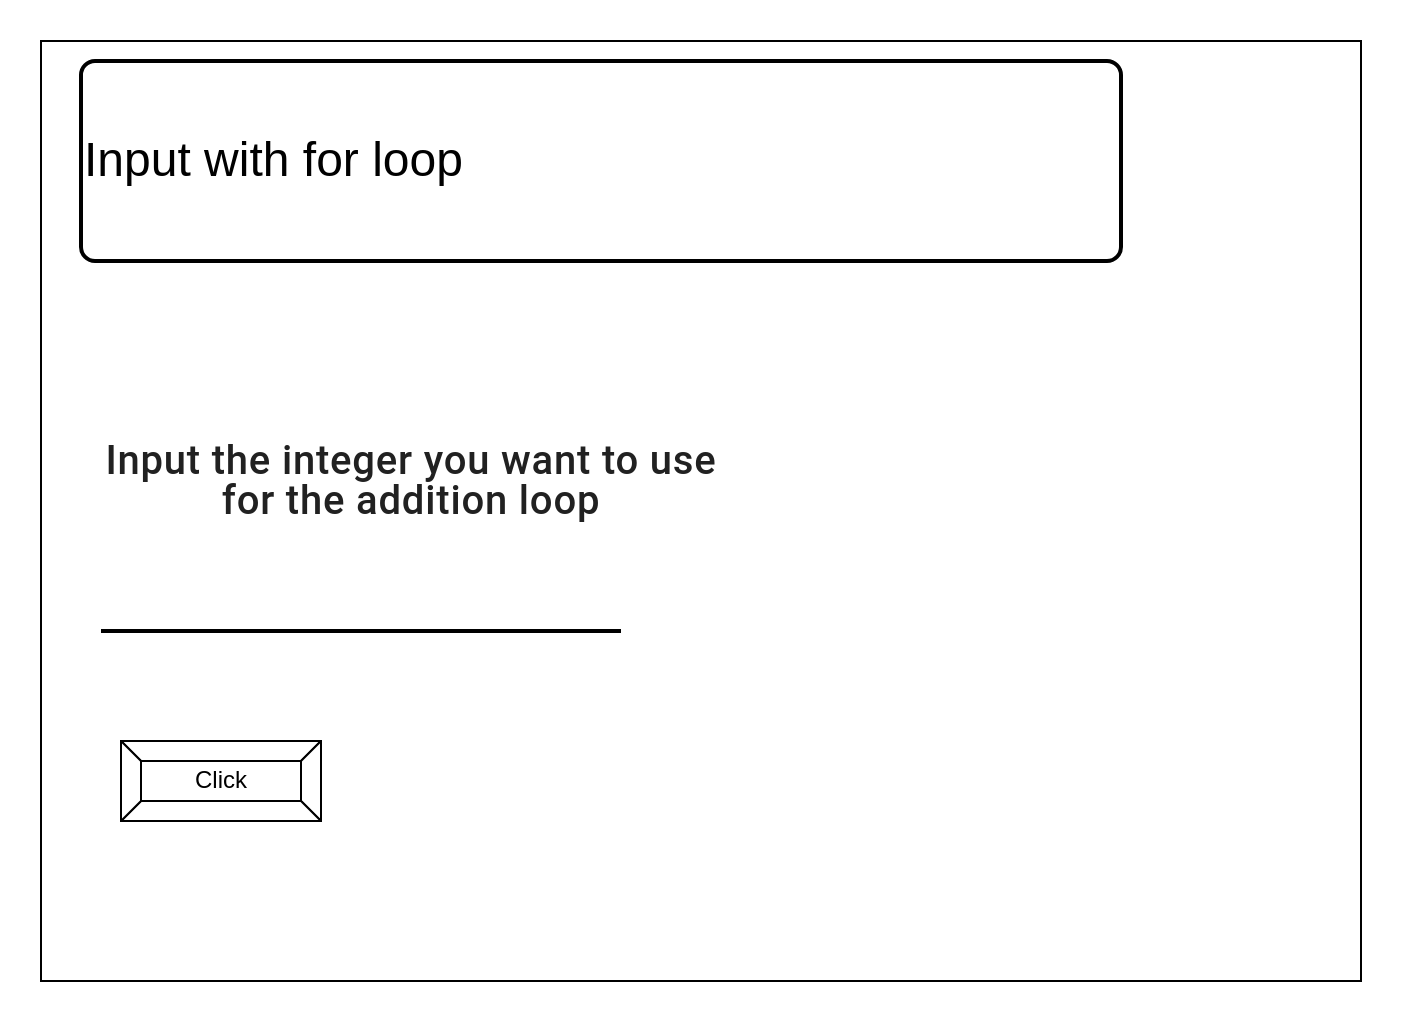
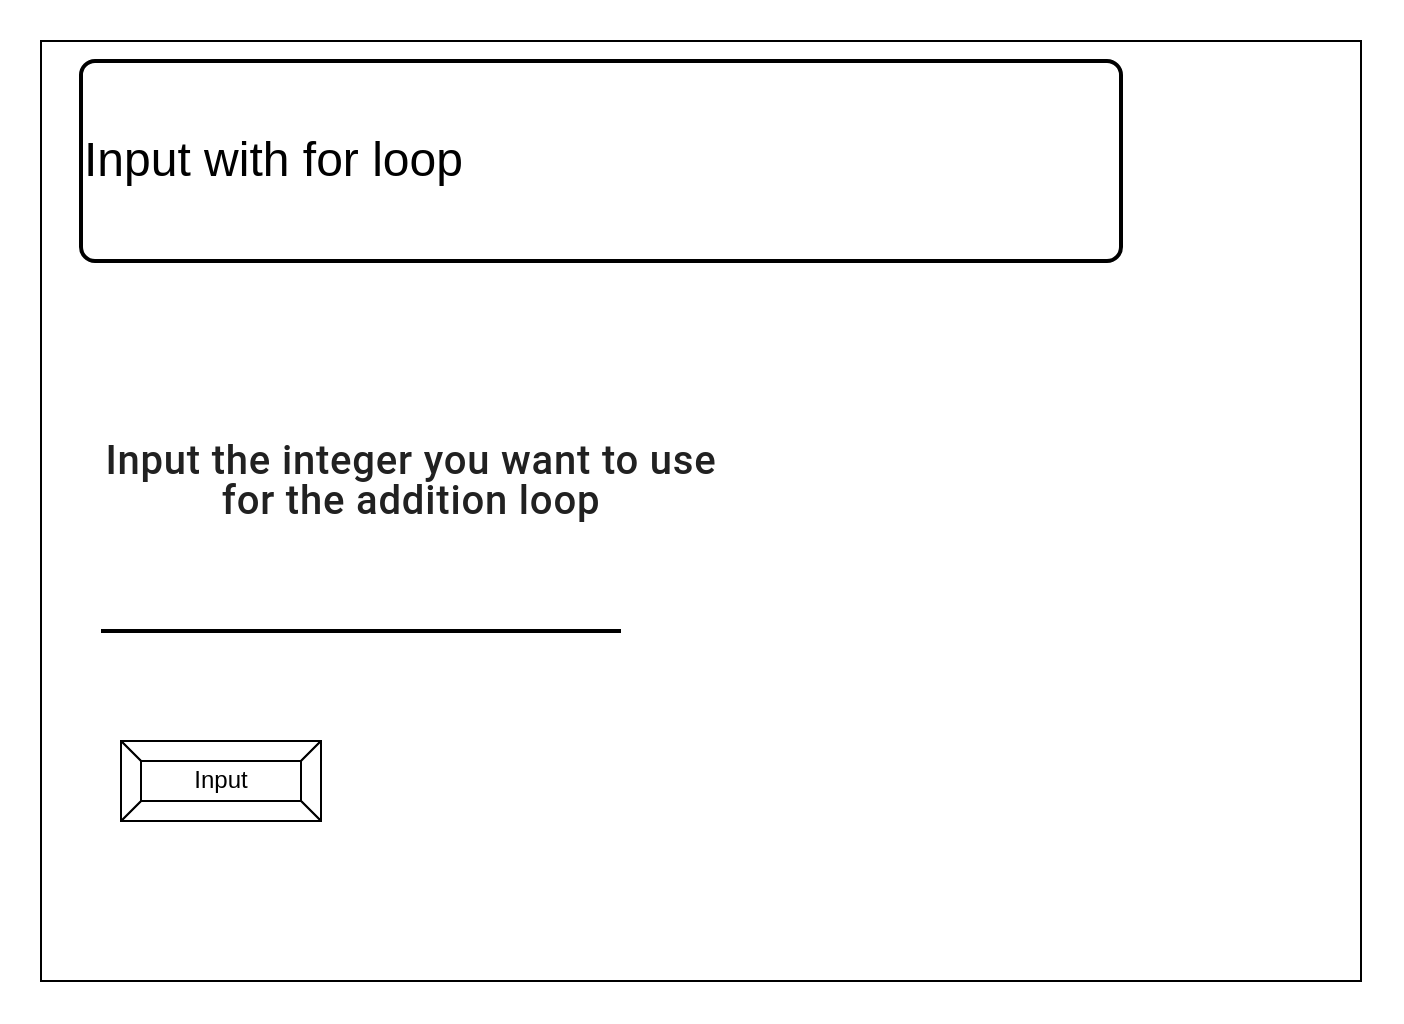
(222, 781) -> (222, 781)
